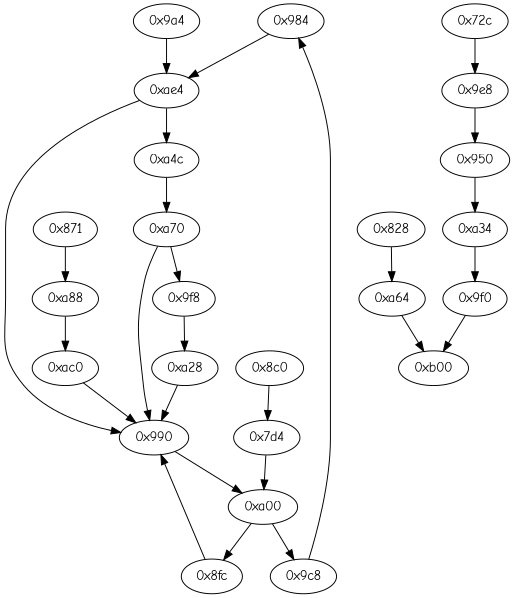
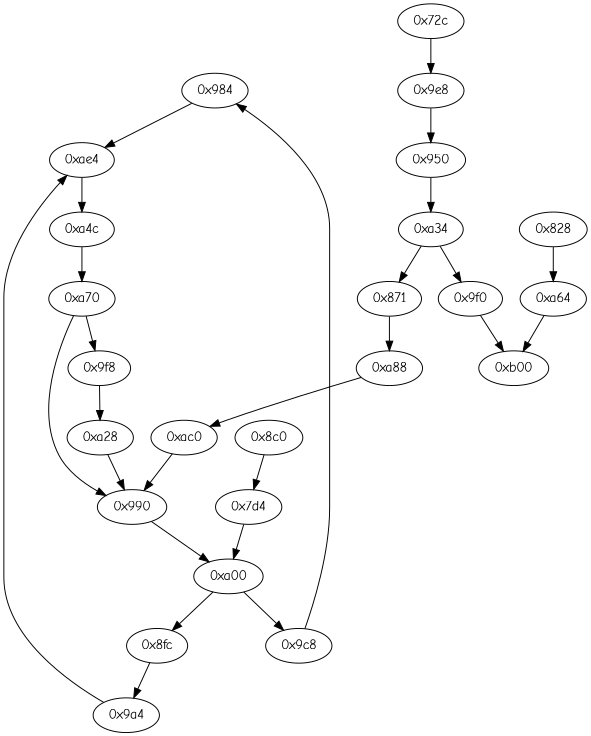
none -> (413, 260)
(6, 261) -> none
(185, 512) -> (144, 676)
